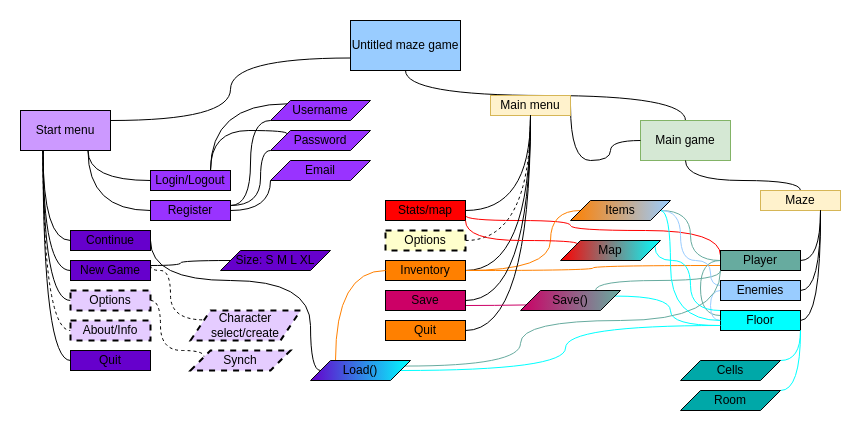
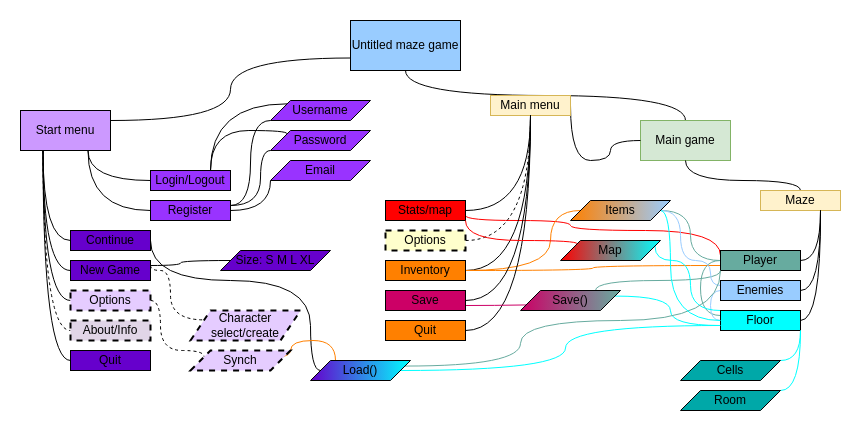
(344, 303) -> (312, 341)
(111, 331) -> (111, 331)
